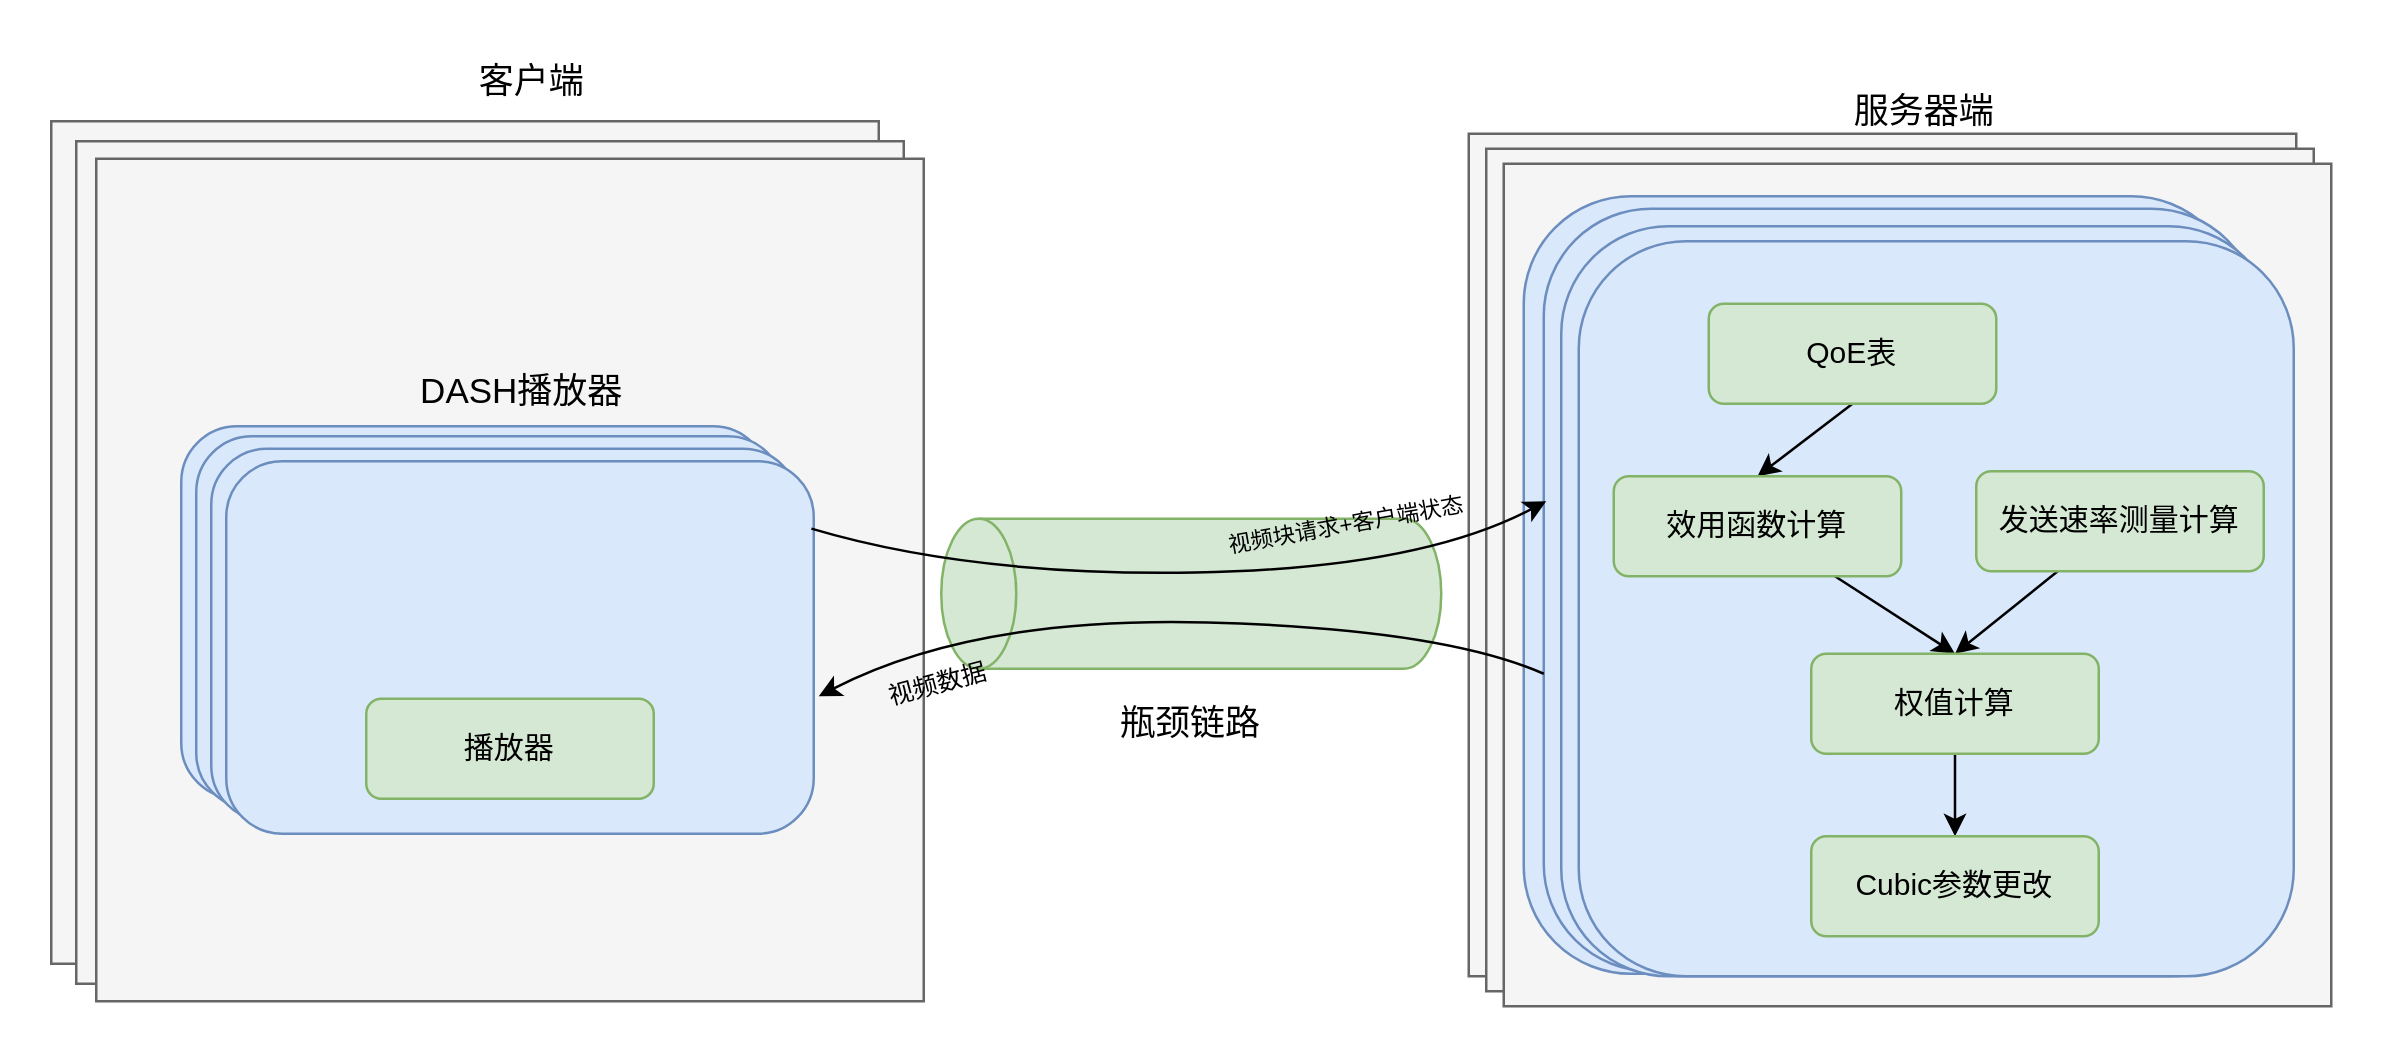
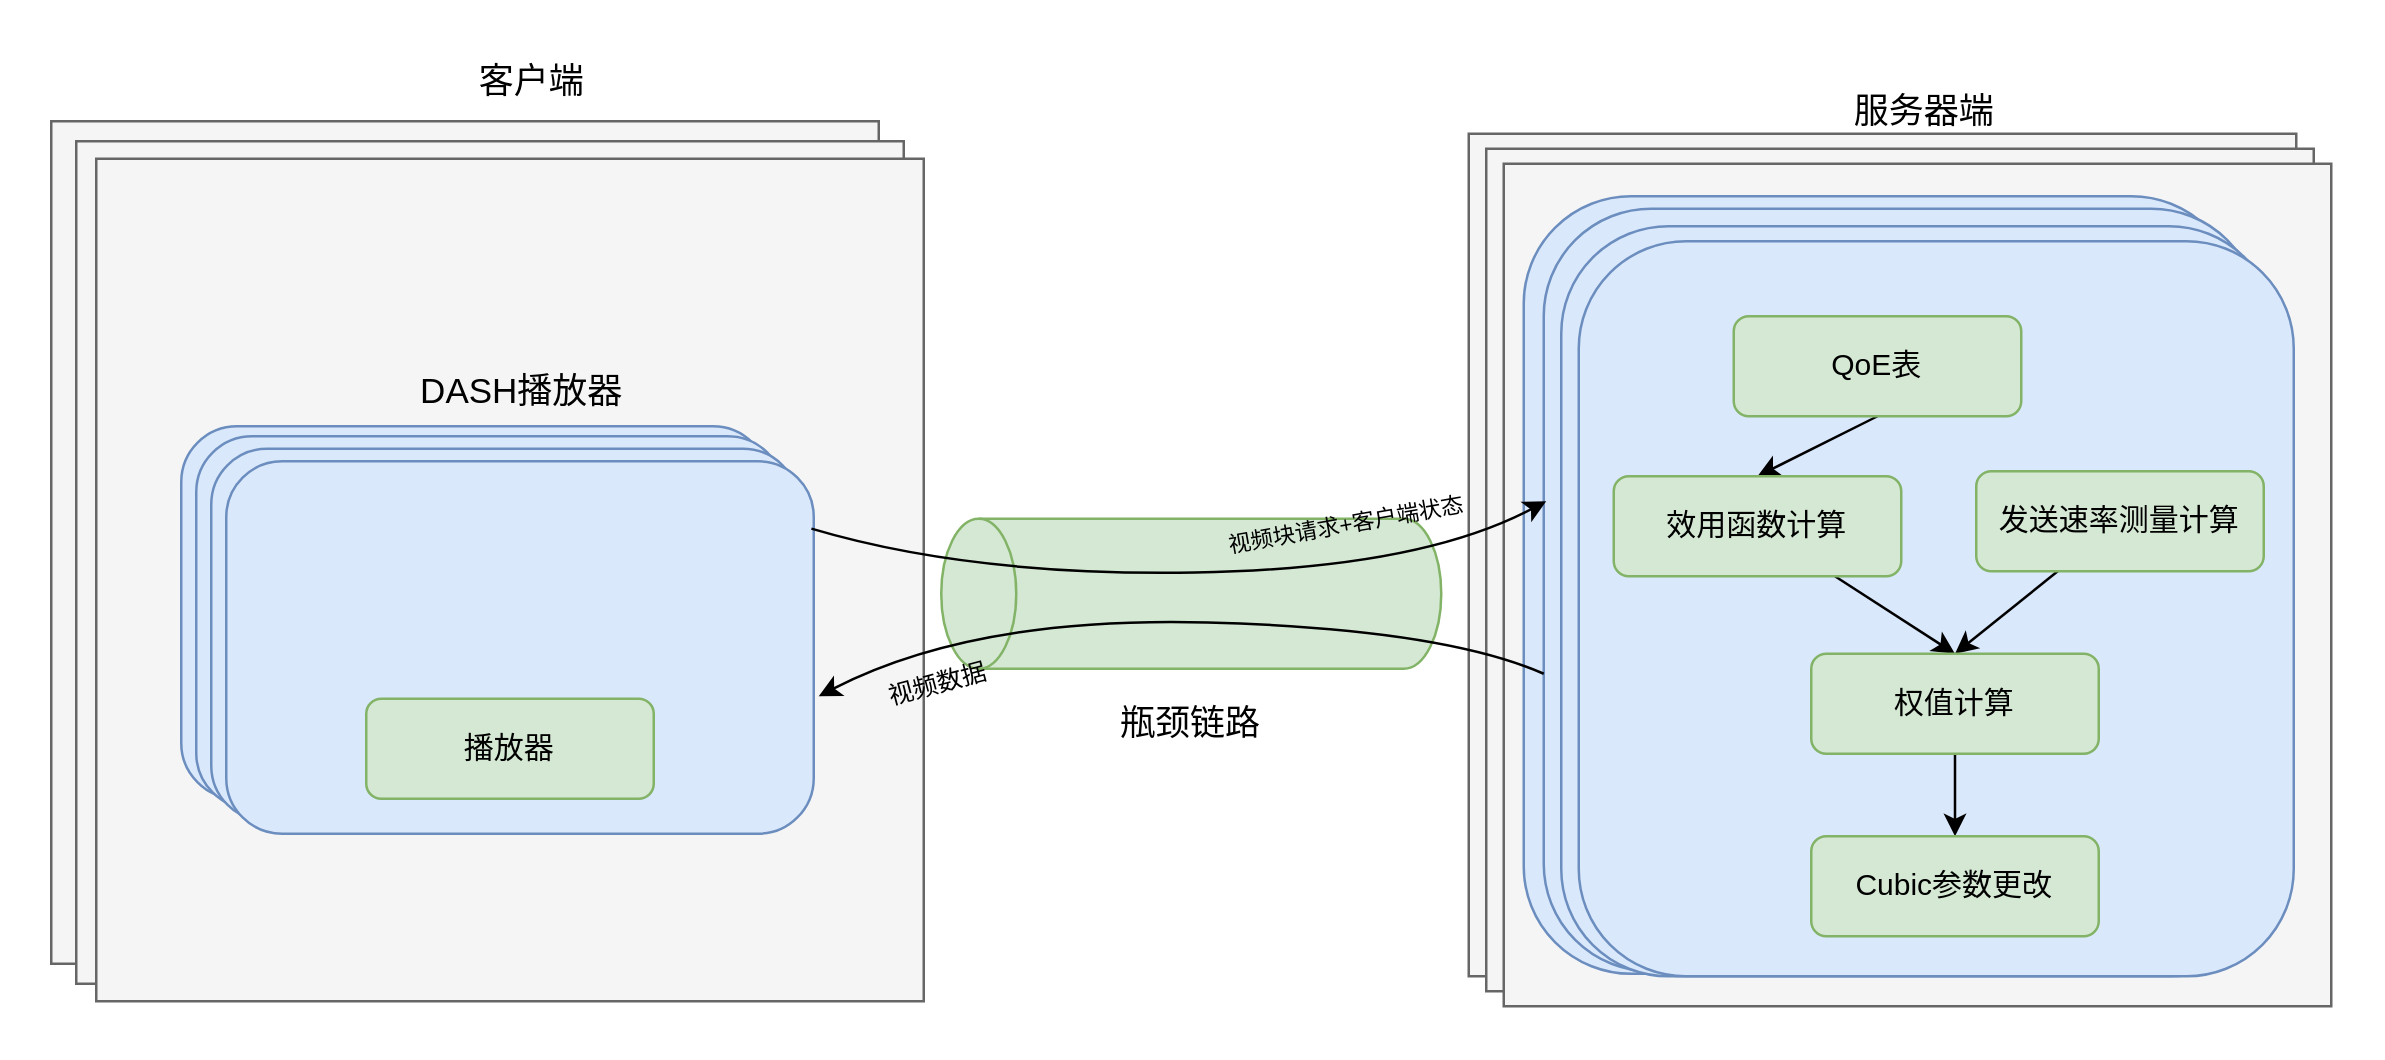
(1853, 354) -> (1878, 366)
